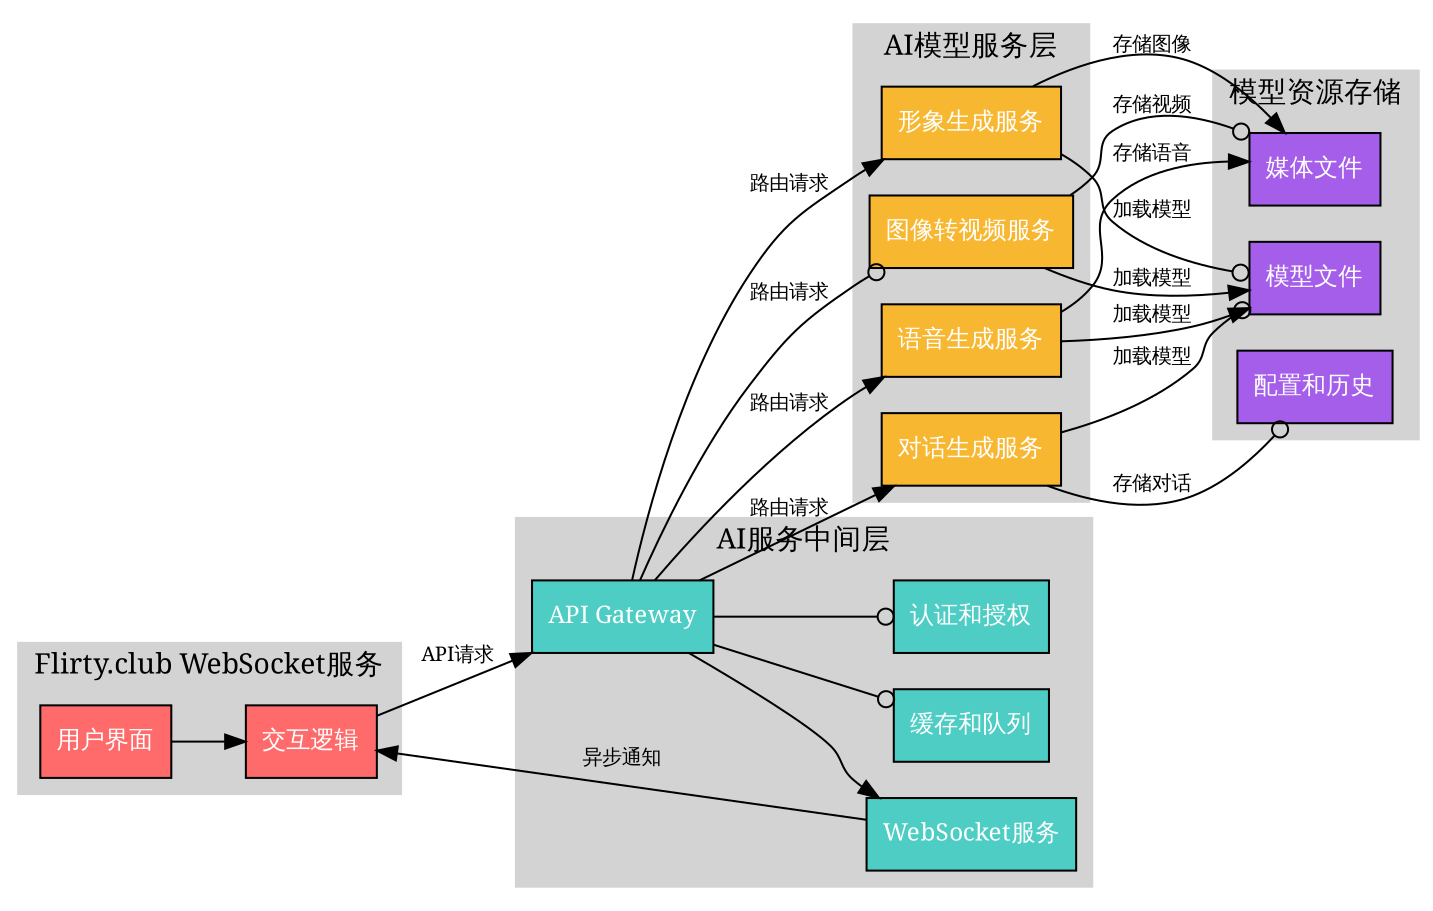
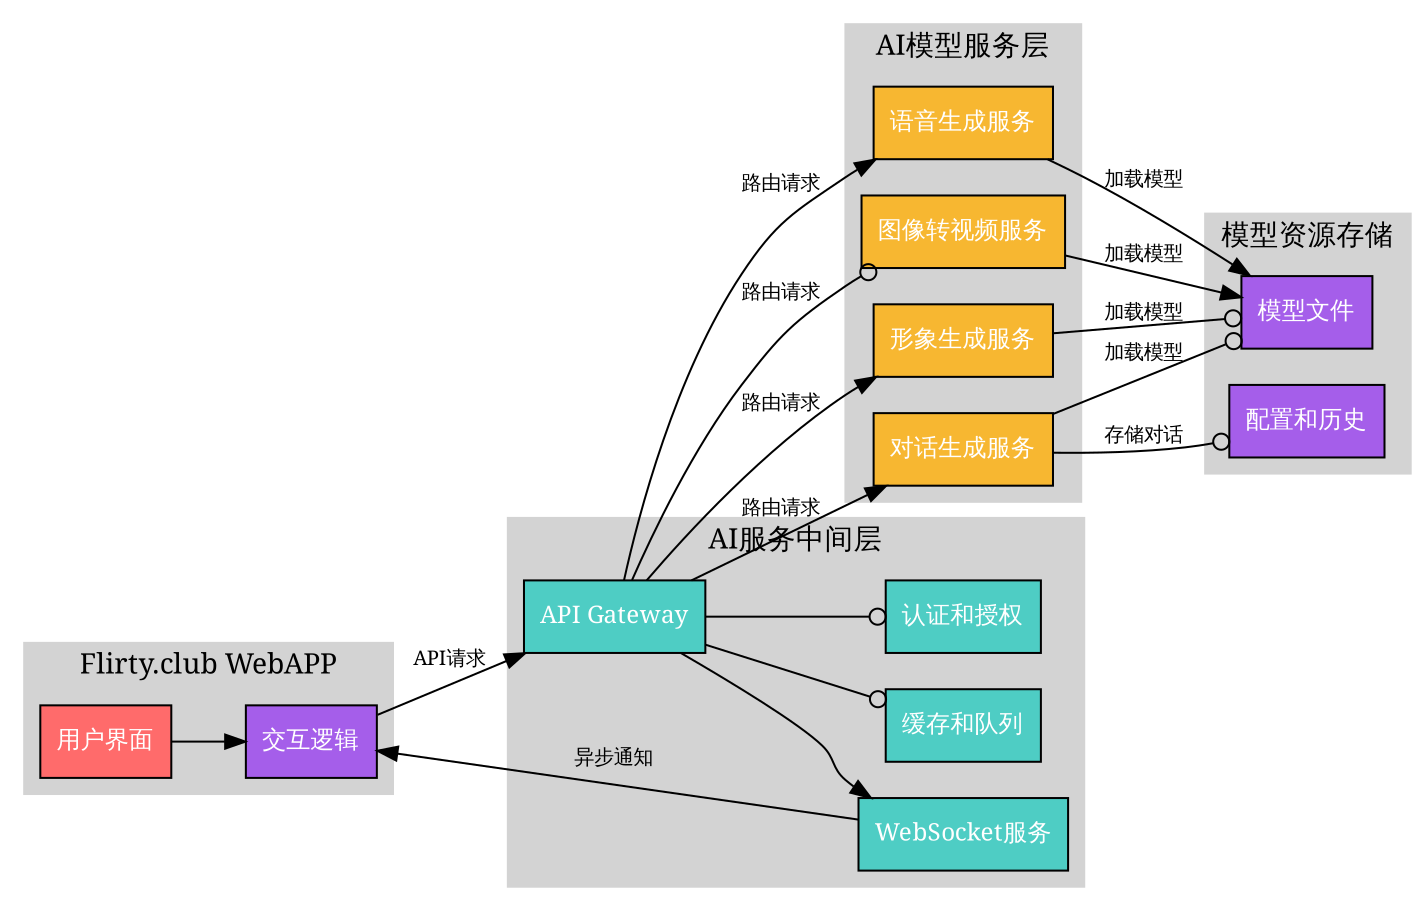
(1315, 169) -> none
(210, 666) -> (209, 666)
(311, 742) -> (311, 742)
